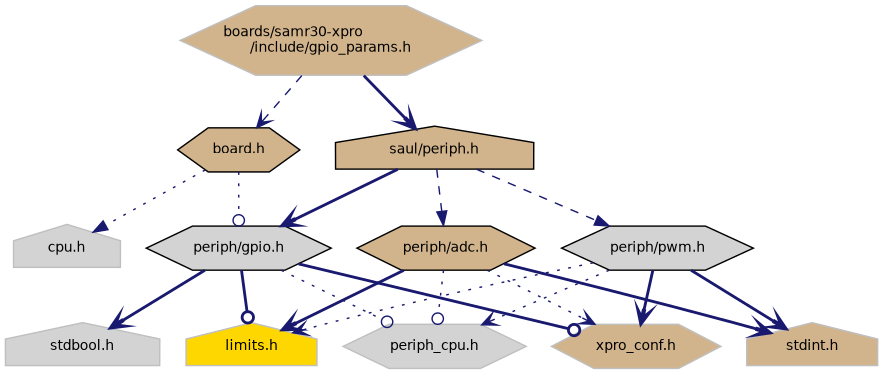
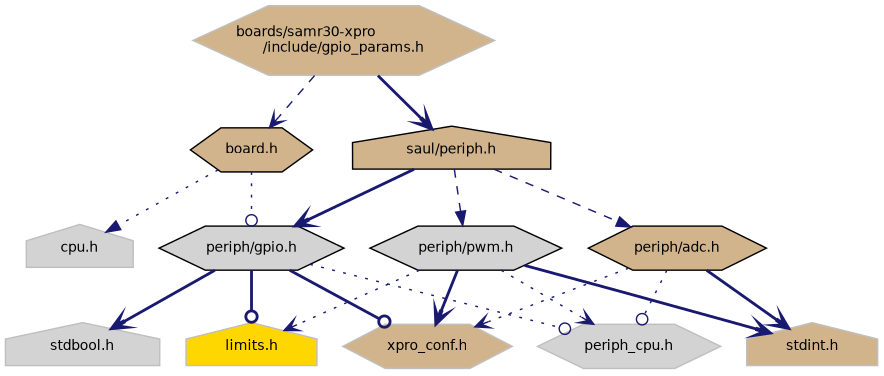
(355, 294) -> none
